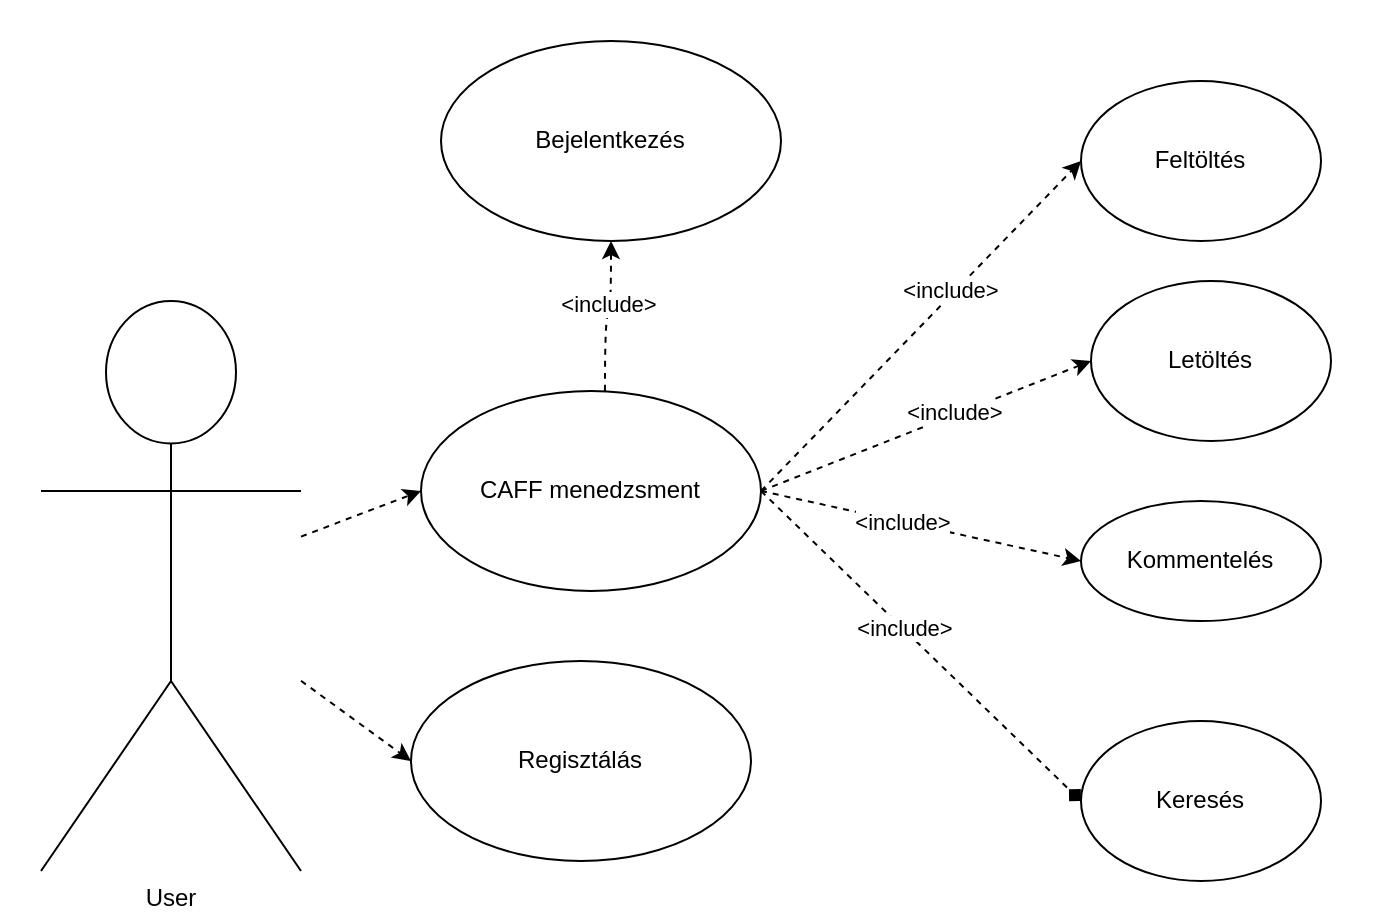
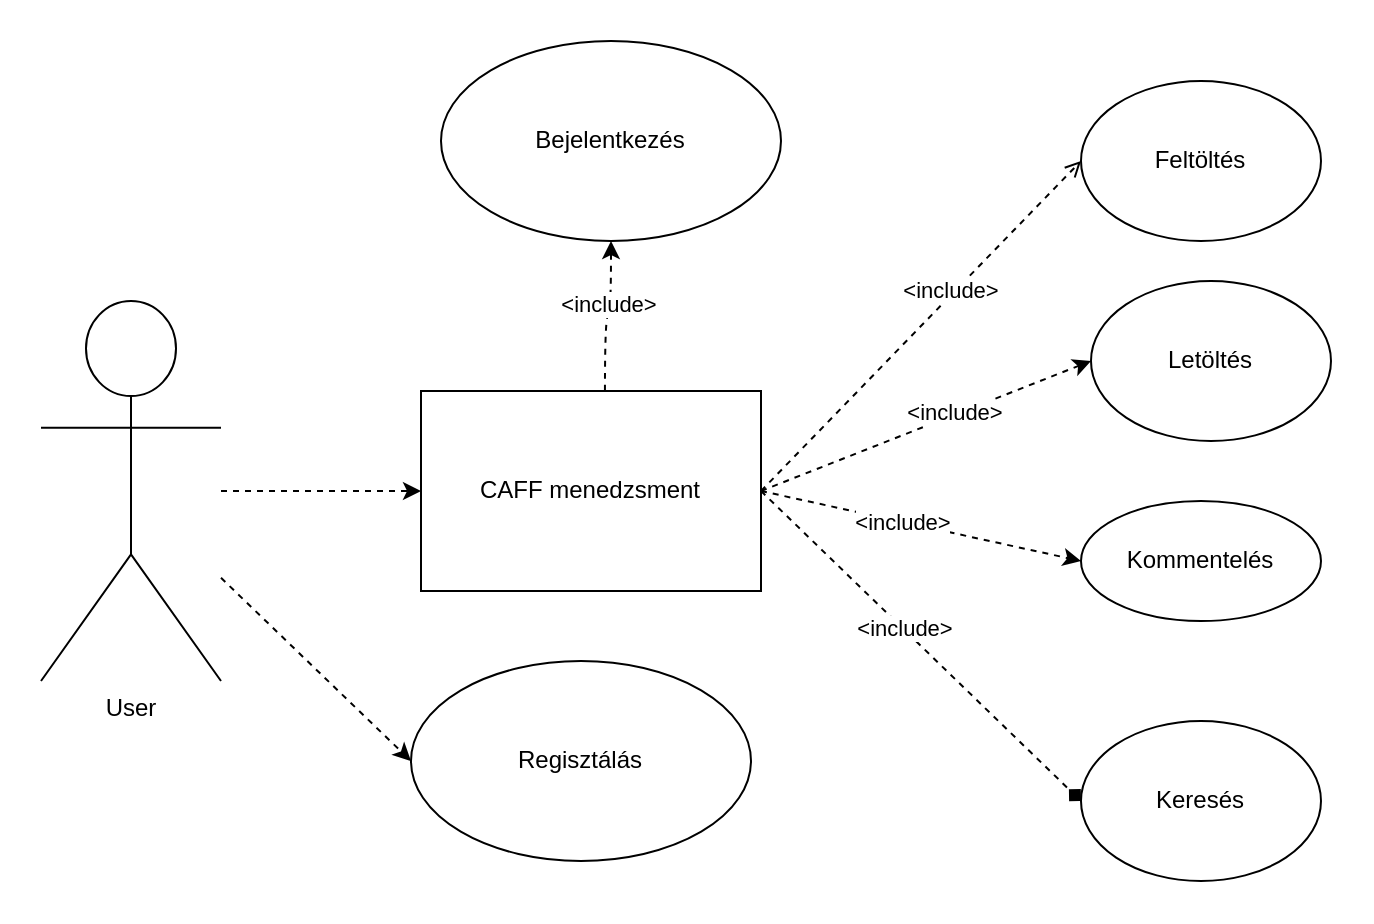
(1071, 172) -> (1074, 169)
(591, 491) -> (591, 491)
(171, 586) -> (131, 491)
